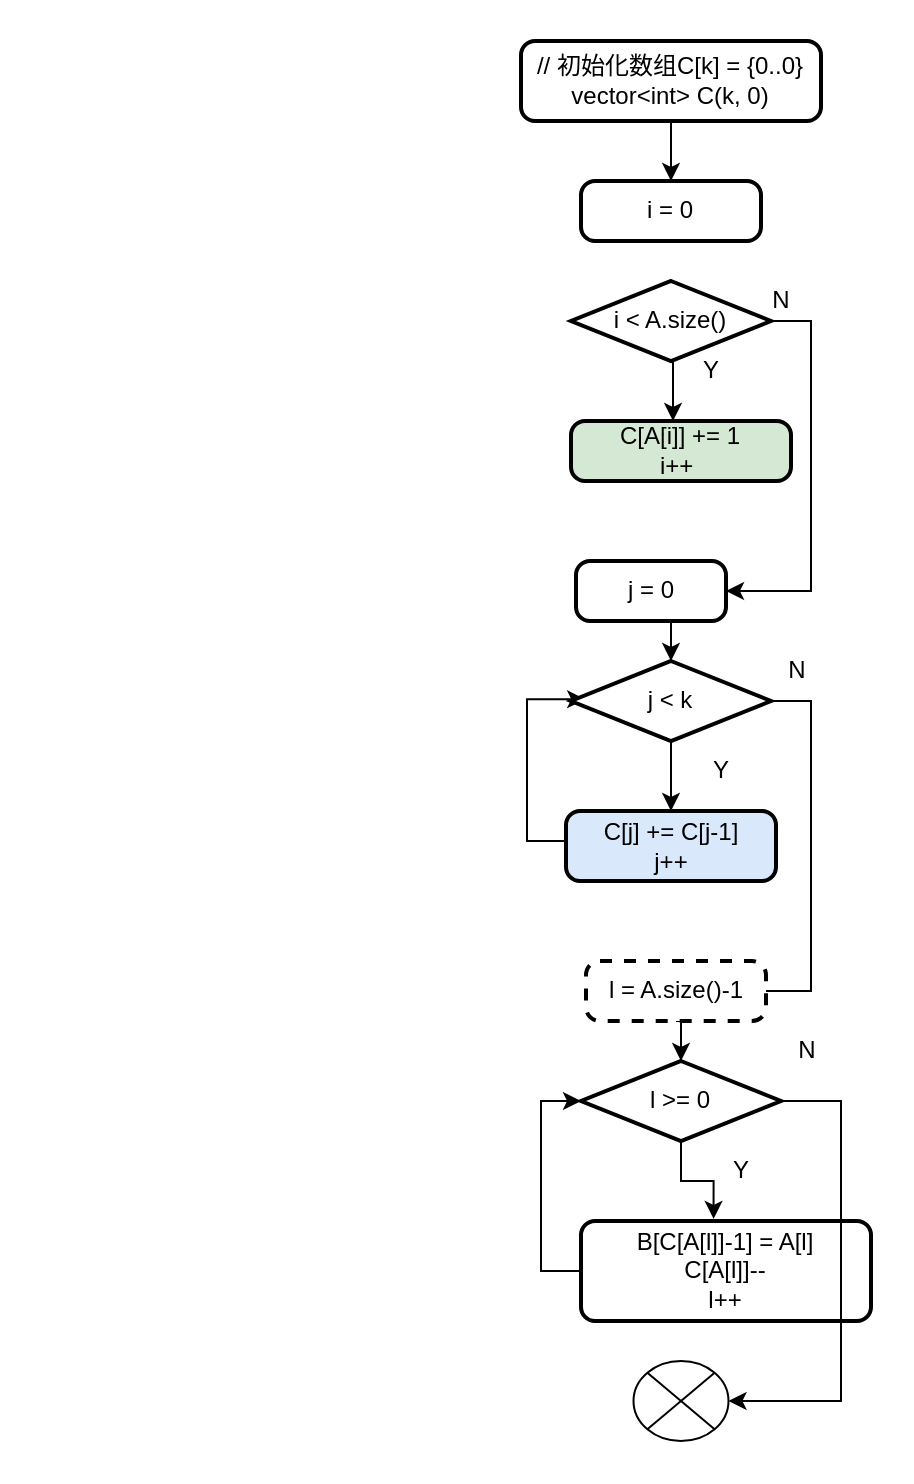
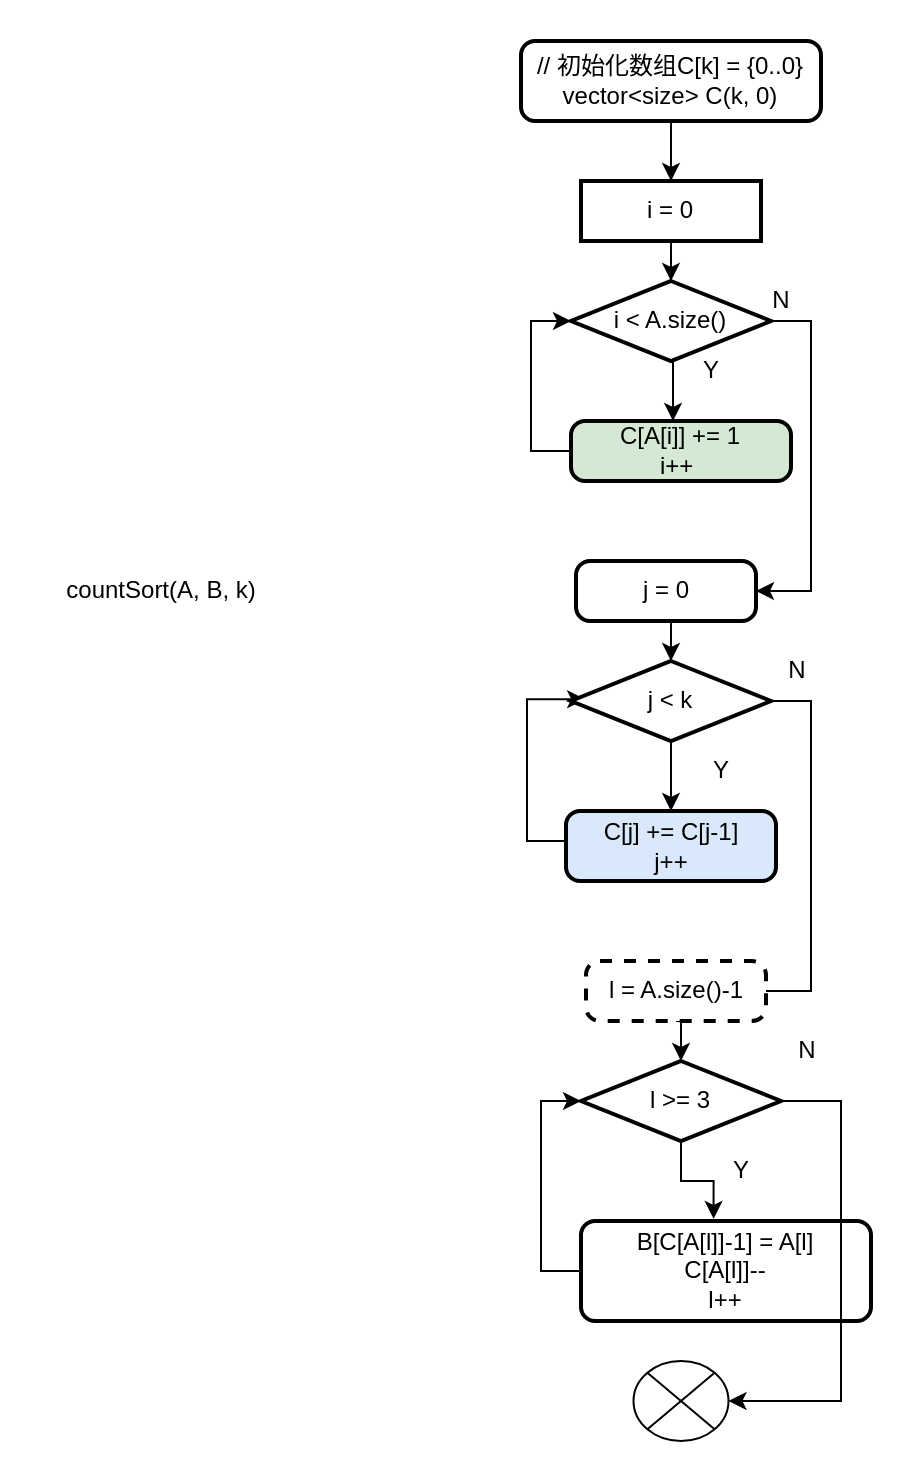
(671, 81) -> (671, 81)
(671, 211) -> (671, 211)
none -> (671, 254)
none -> (531, 392)
none -> (161, 591)
(651, 591) -> (666, 591)
(681, 1101) -> (681, 1101)
